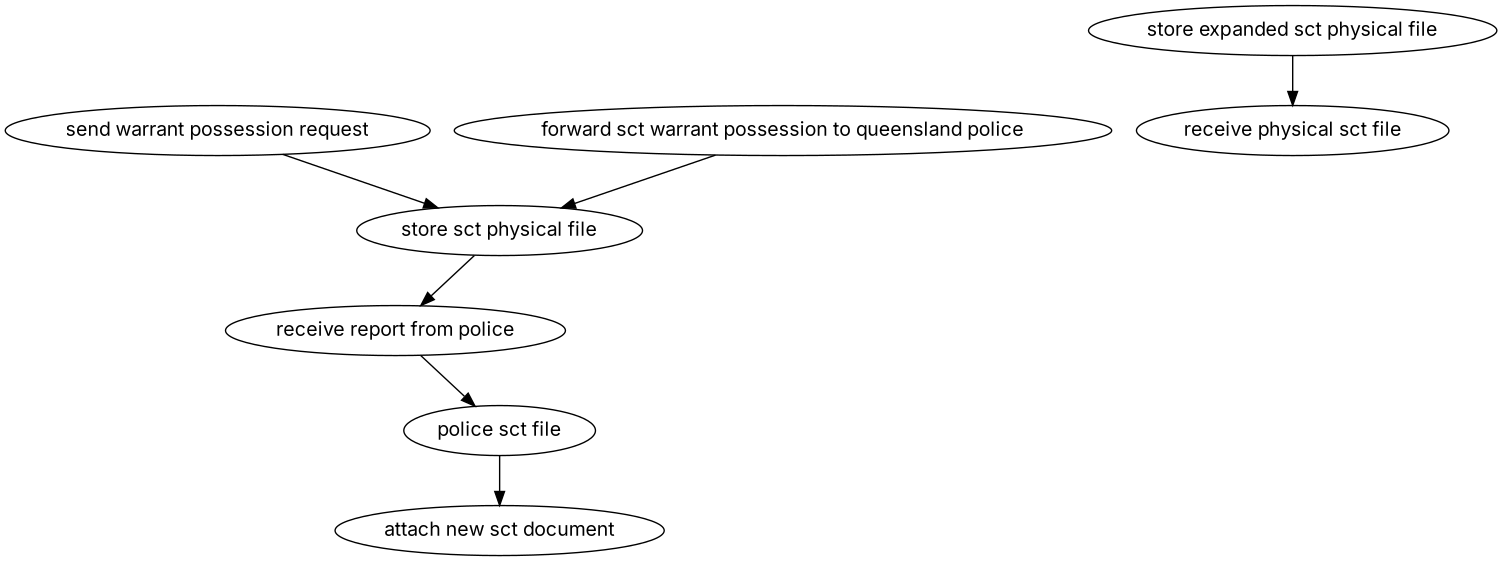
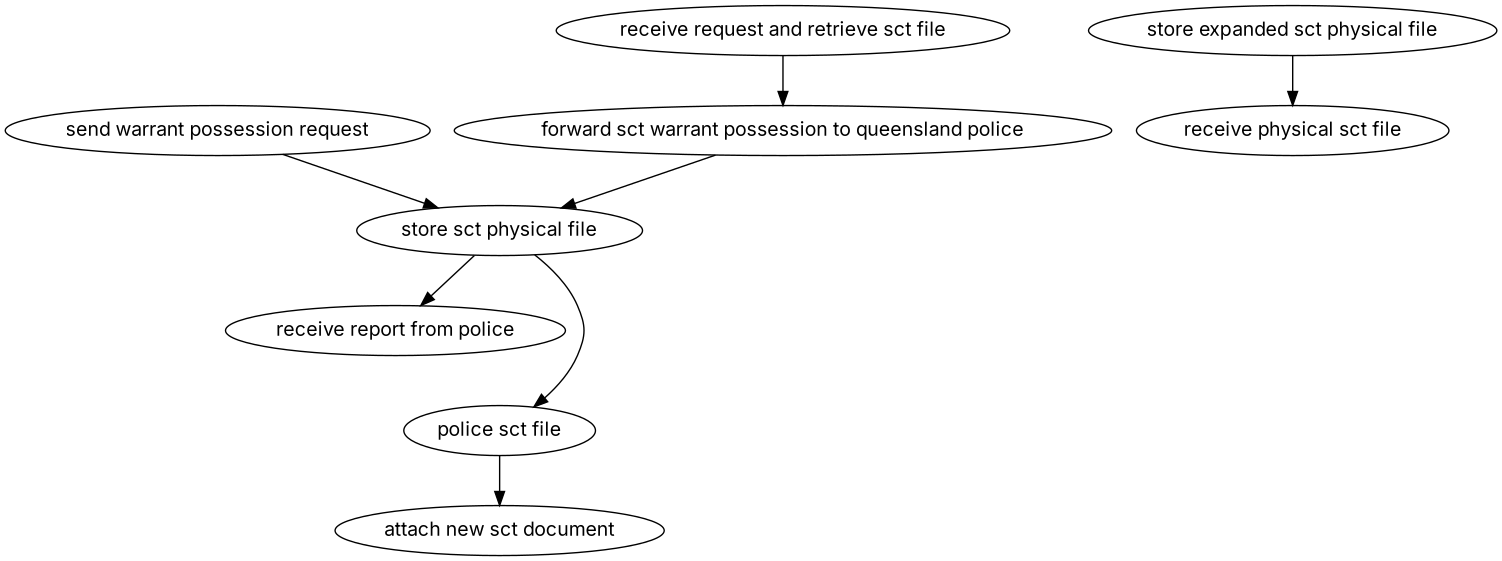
none -> (783, 31)
(443, 376) -> (583, 324)
